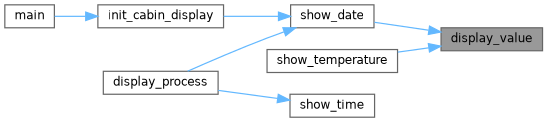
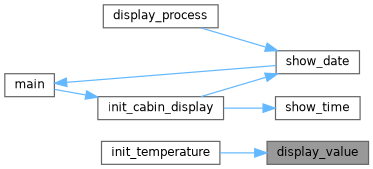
(402, 26) -> (171, 74)
(332, 61) -> (161, 153)
(248, 94) -> (243, 108)
